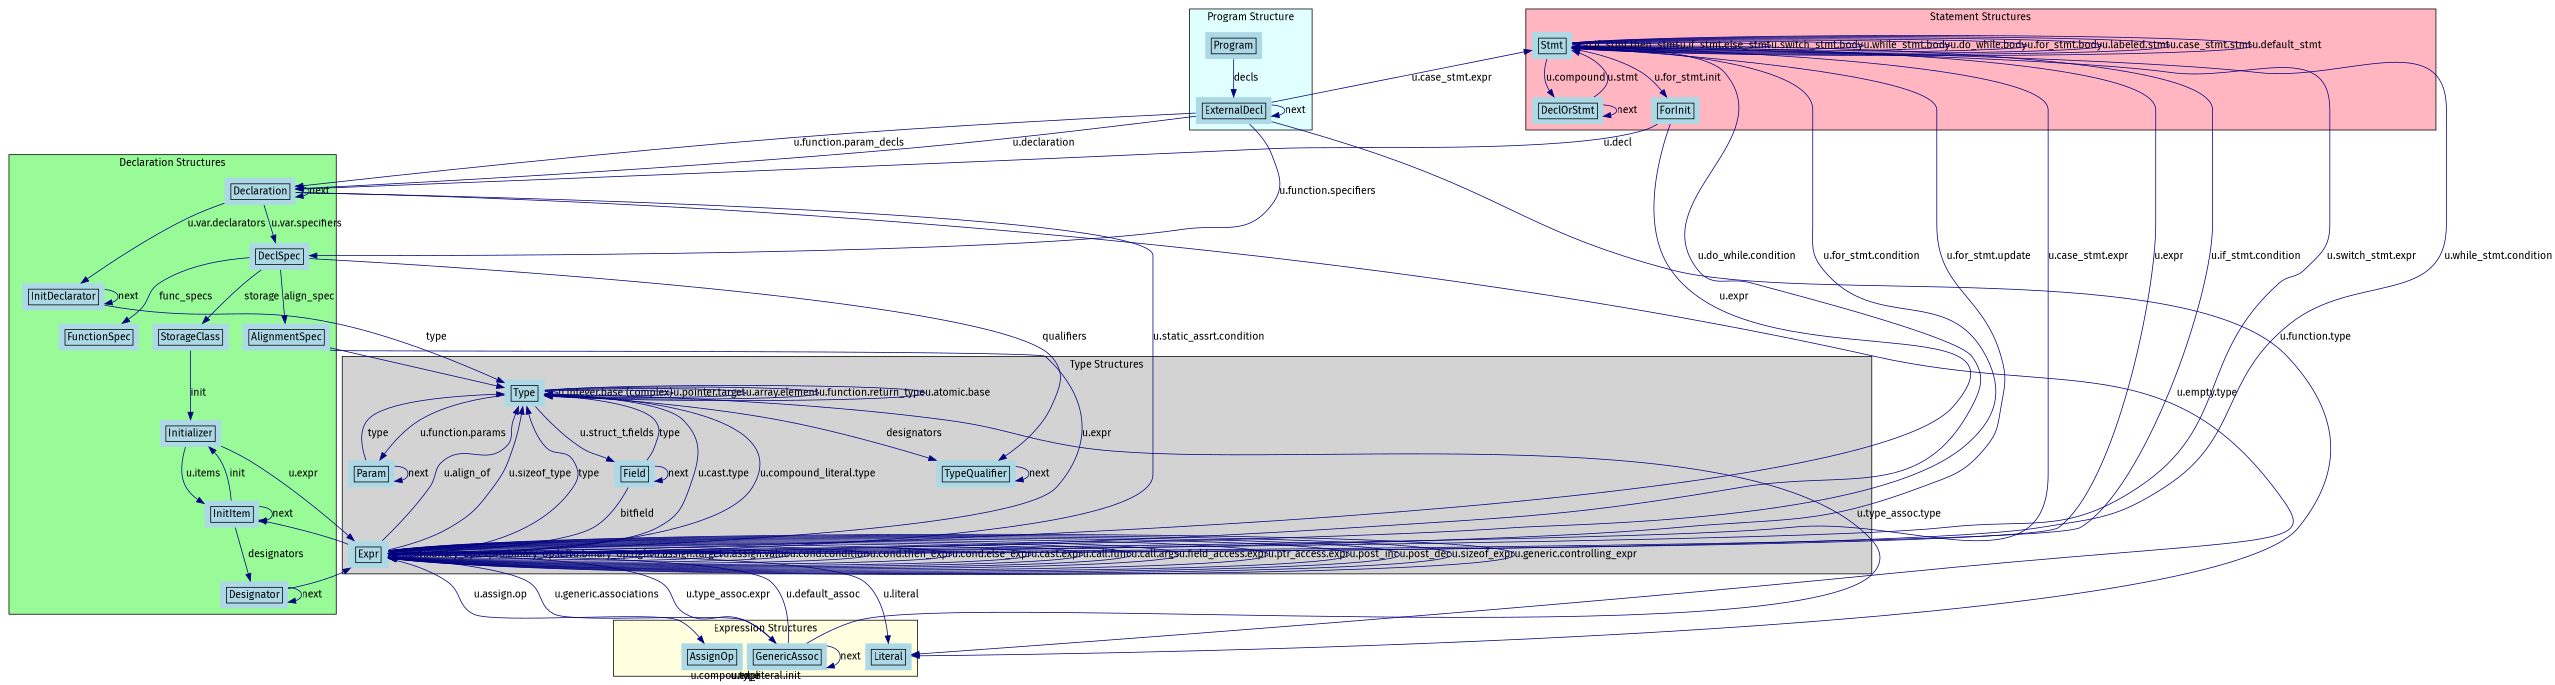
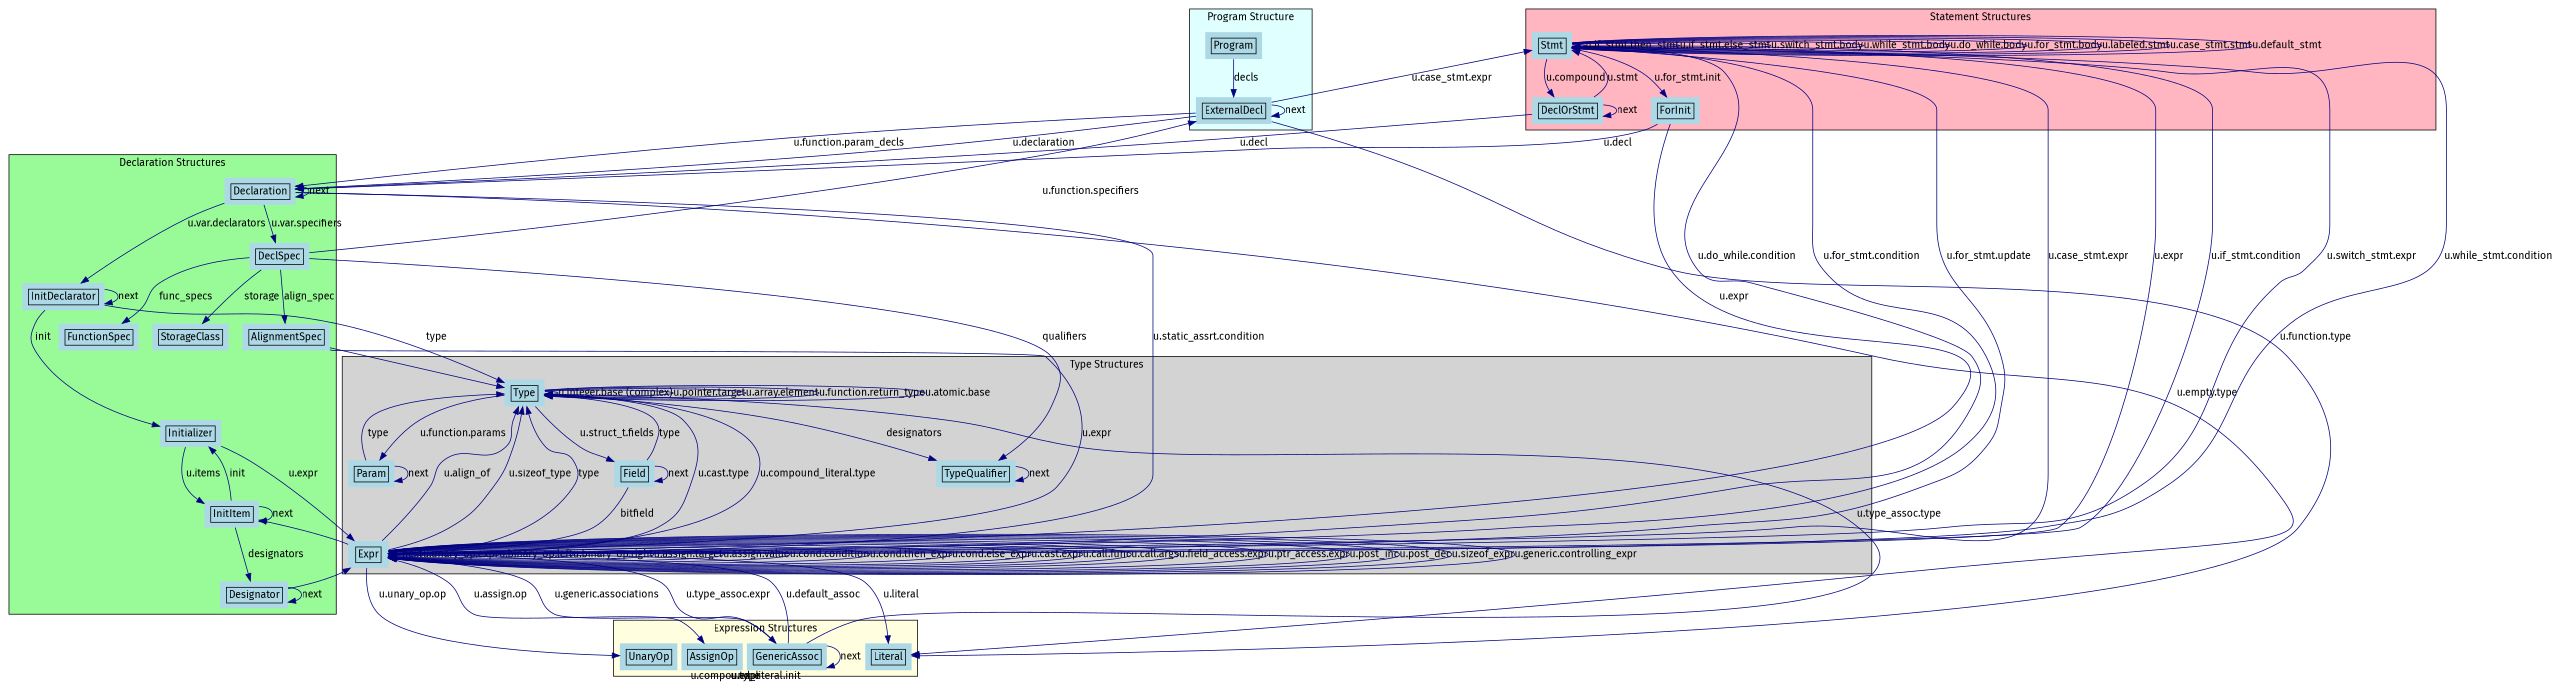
none -> (918, 158)
(844, 250) -> (751, 201)
(191, 381) -> (68, 385)
none -> (649, 657)
